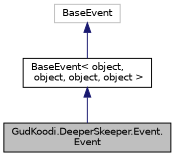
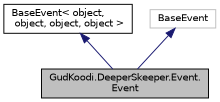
(87, 45) -> (153, 52)
